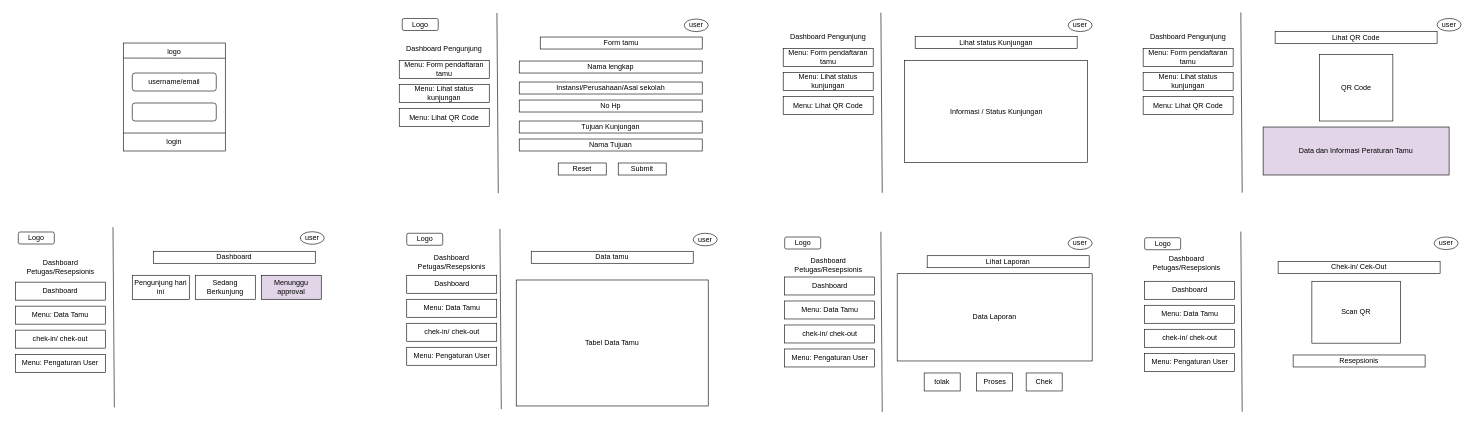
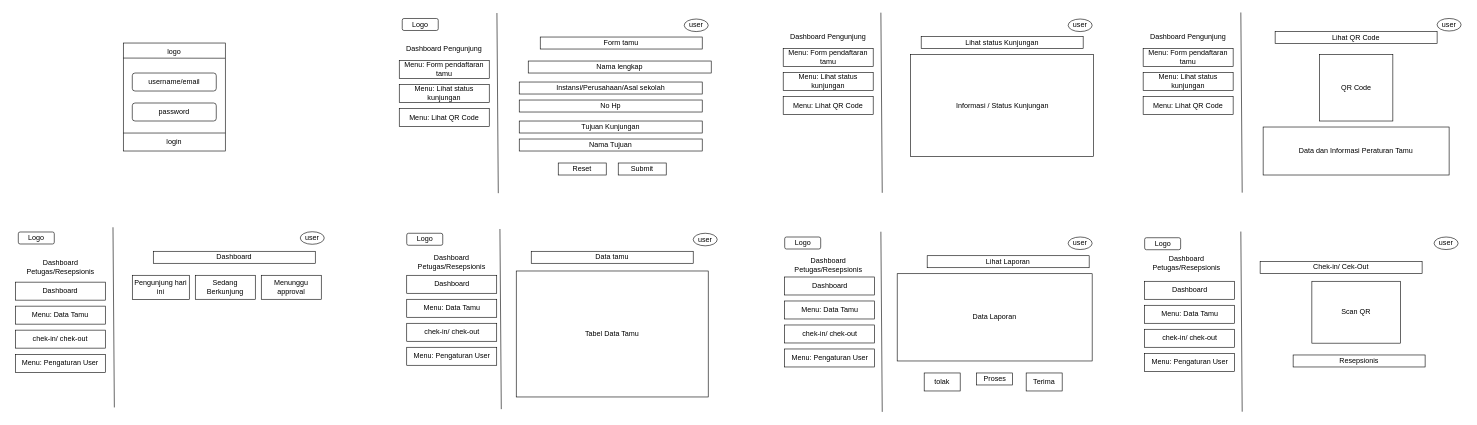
(996, 42) -> (1002, 42)
(611, 67) -> (620, 67)
none -> (174, 112)
(996, 112) -> (1002, 106)
(1356, 151) -> (1356, 151)
(1359, 267) -> (1341, 267)
(291, 287) -> (291, 287)
(612, 343) -> (612, 334)
(995, 382) -> (995, 379)
(1044, 382) -> (1044, 382)
